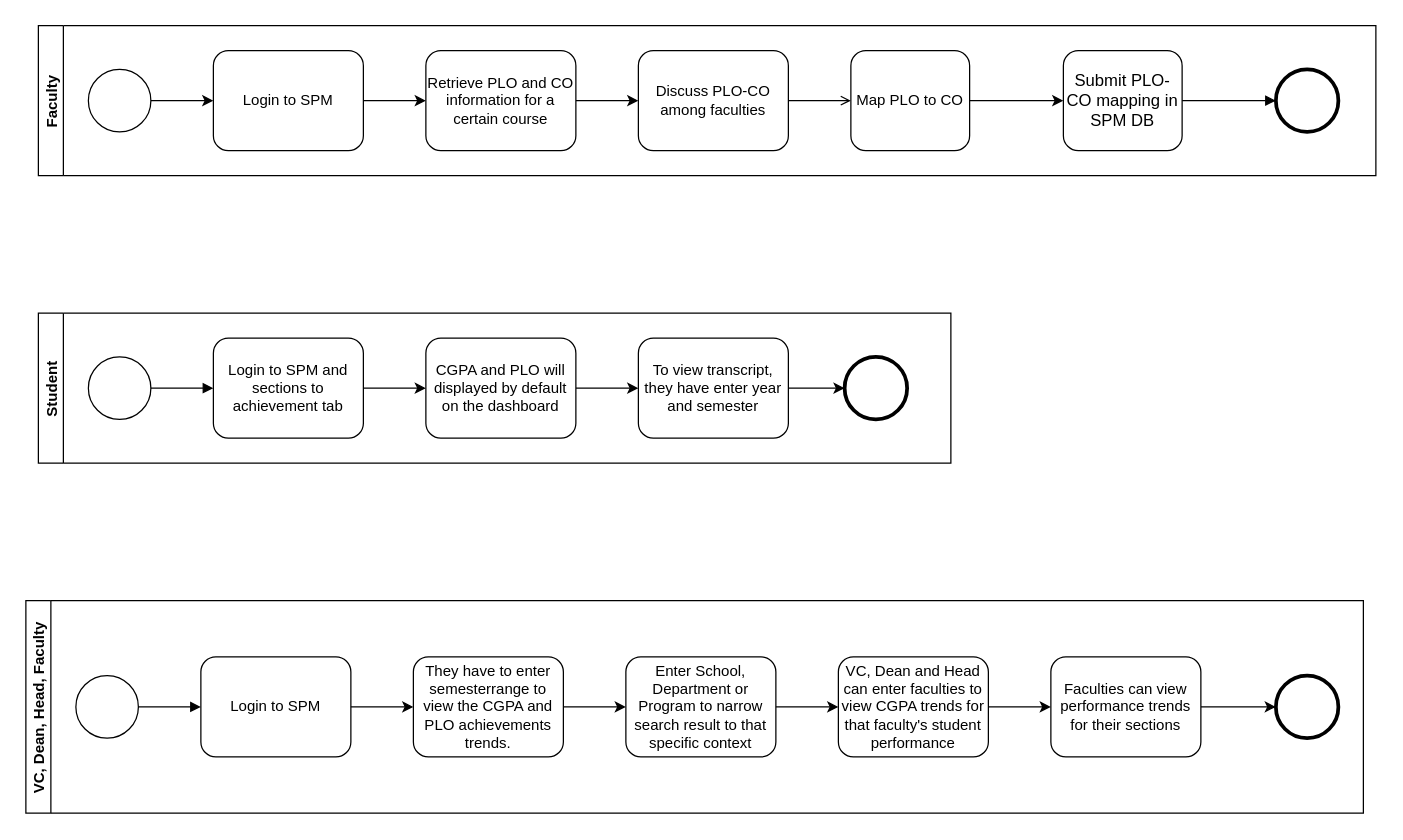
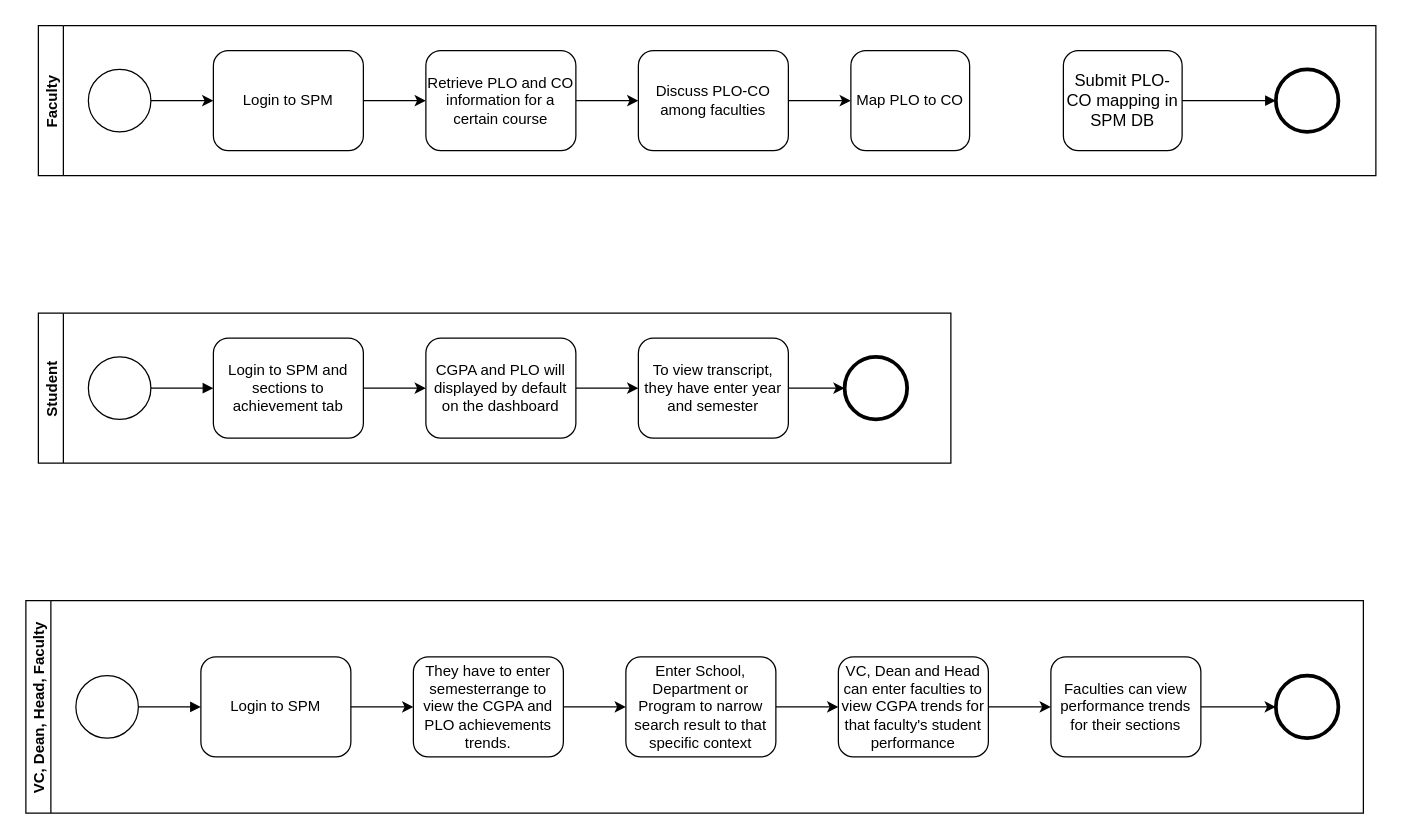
(843, 101) -> (841, 101)
(1012, 101) -> none
